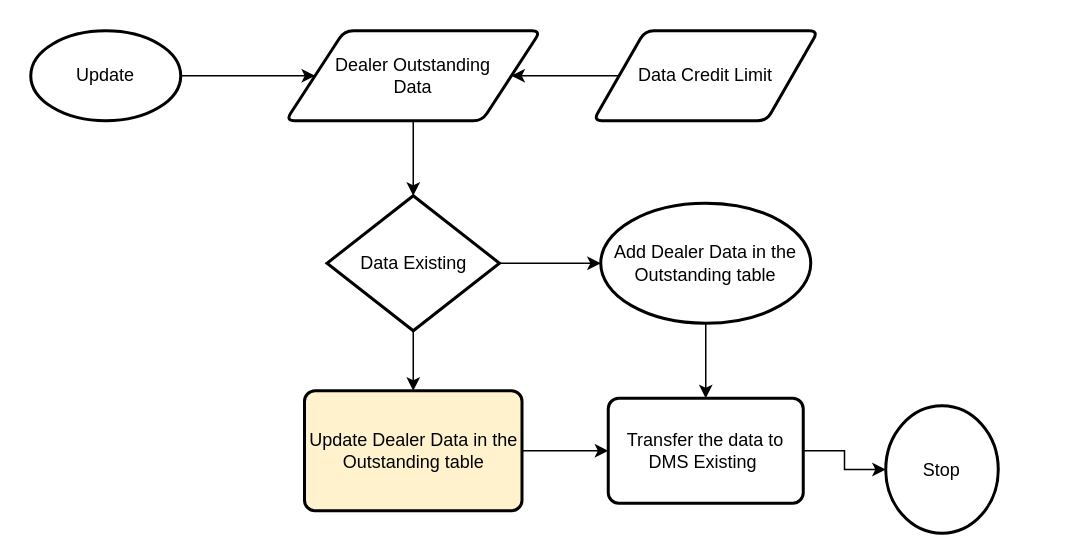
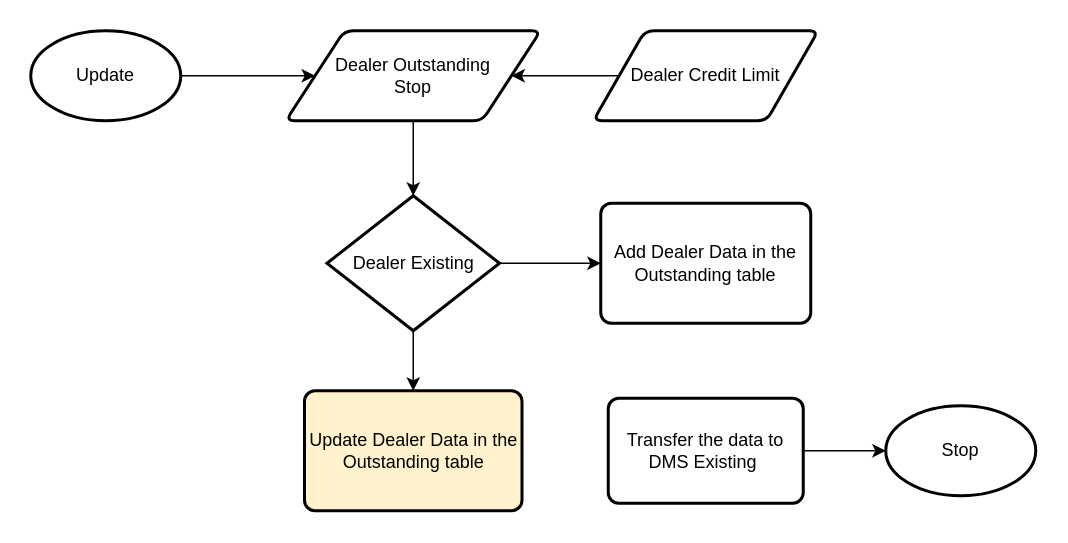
(413, 76) -> (413, 76)
(706, 76) -> (706, 76)
(414, 263) -> (414, 263)
(706, 263) -> (706, 263)
(706, 355) -> none
(560, 451) -> none
(942, 470) -> (961, 451)
